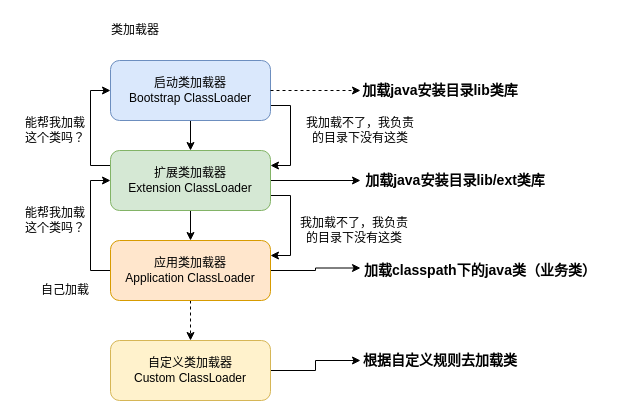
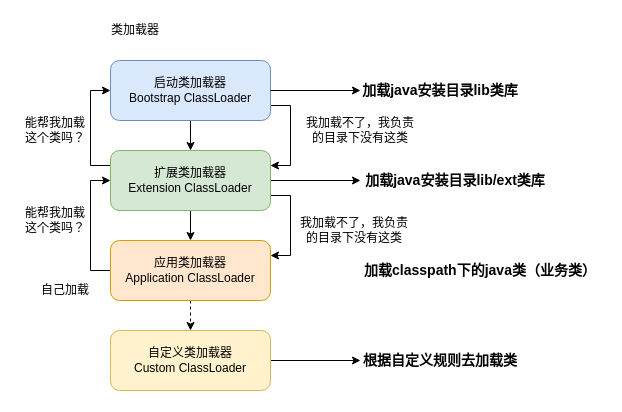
(313, 91) -> (313, 91)
(313, 271) -> none
(191, 371) -> (191, 361)
